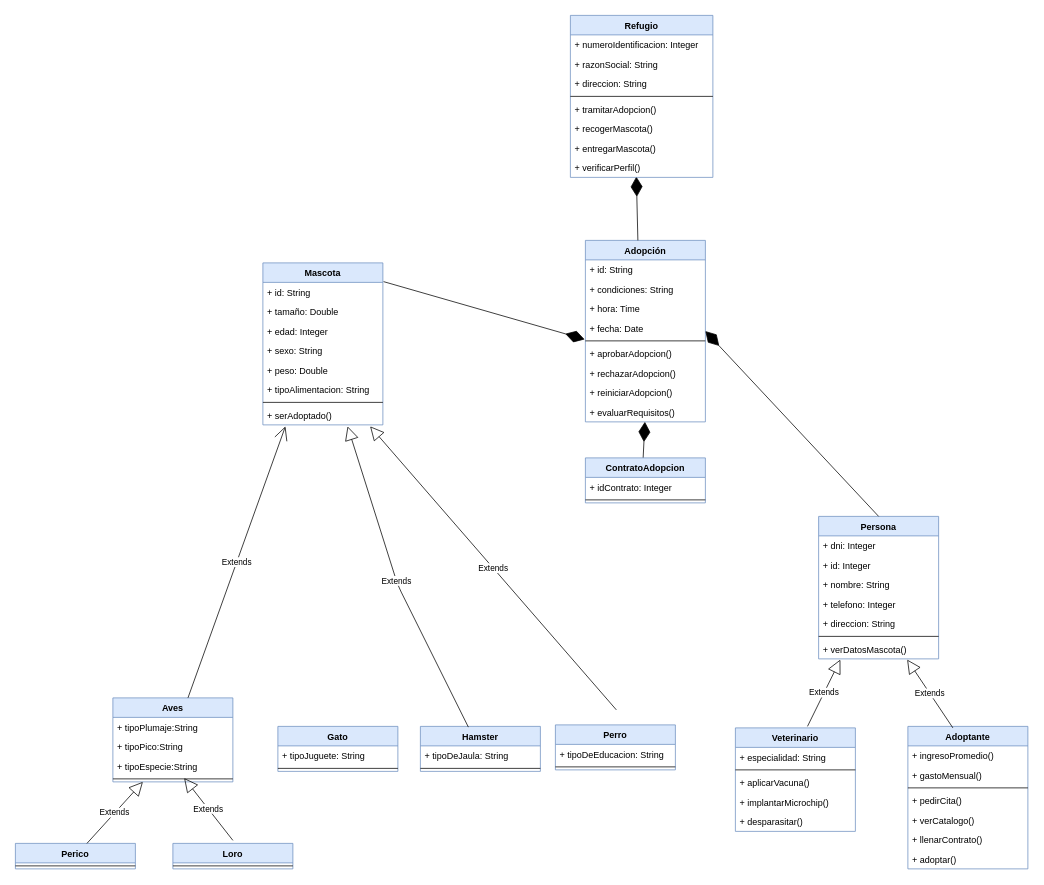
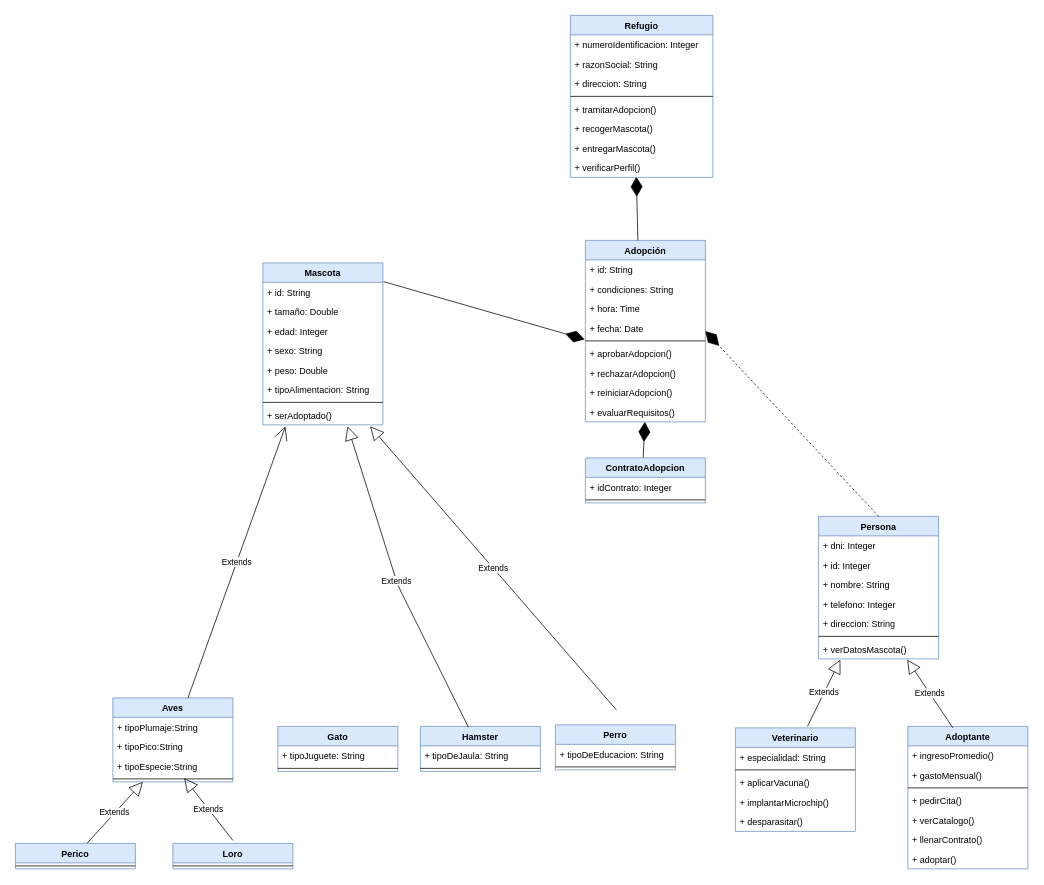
(798, 430) -> (798, 430)
